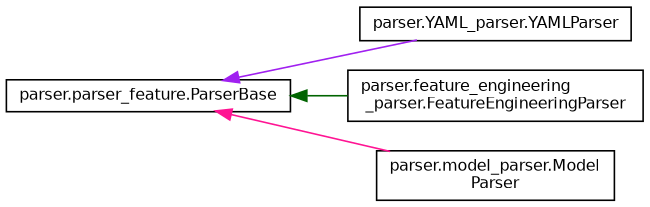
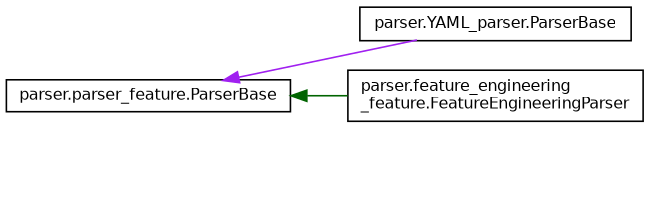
(496, 24) -> (496, 24)
(496, 96) -> (496, 96)
(496, 176) -> none
